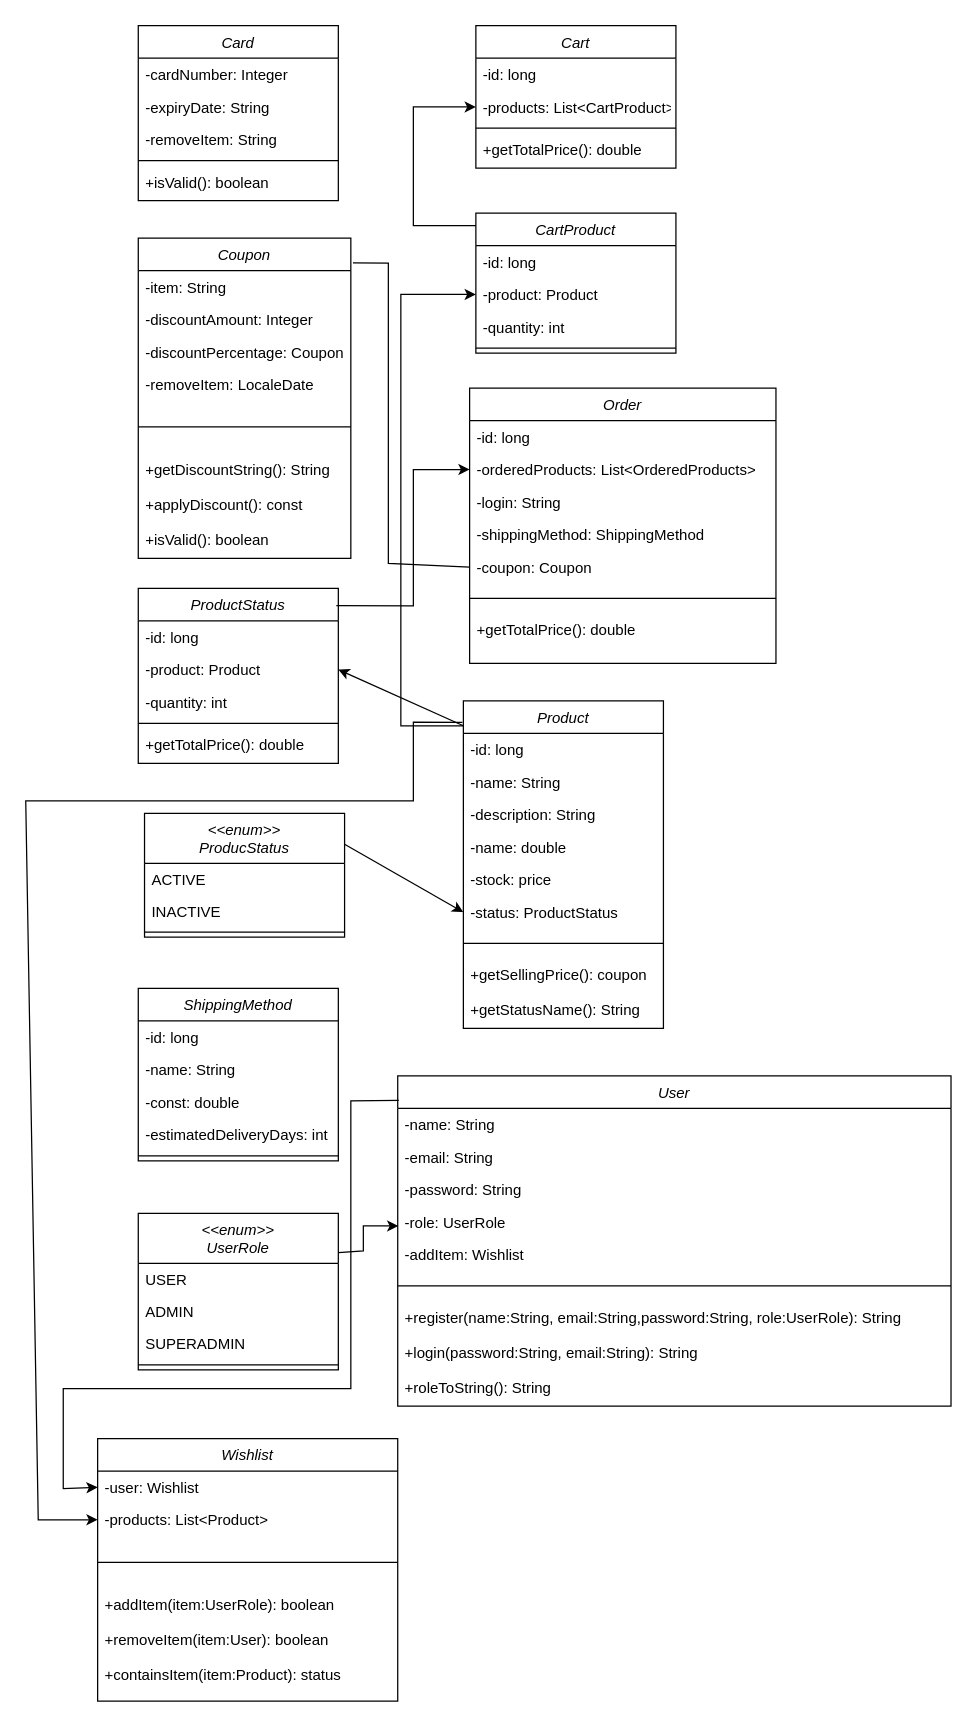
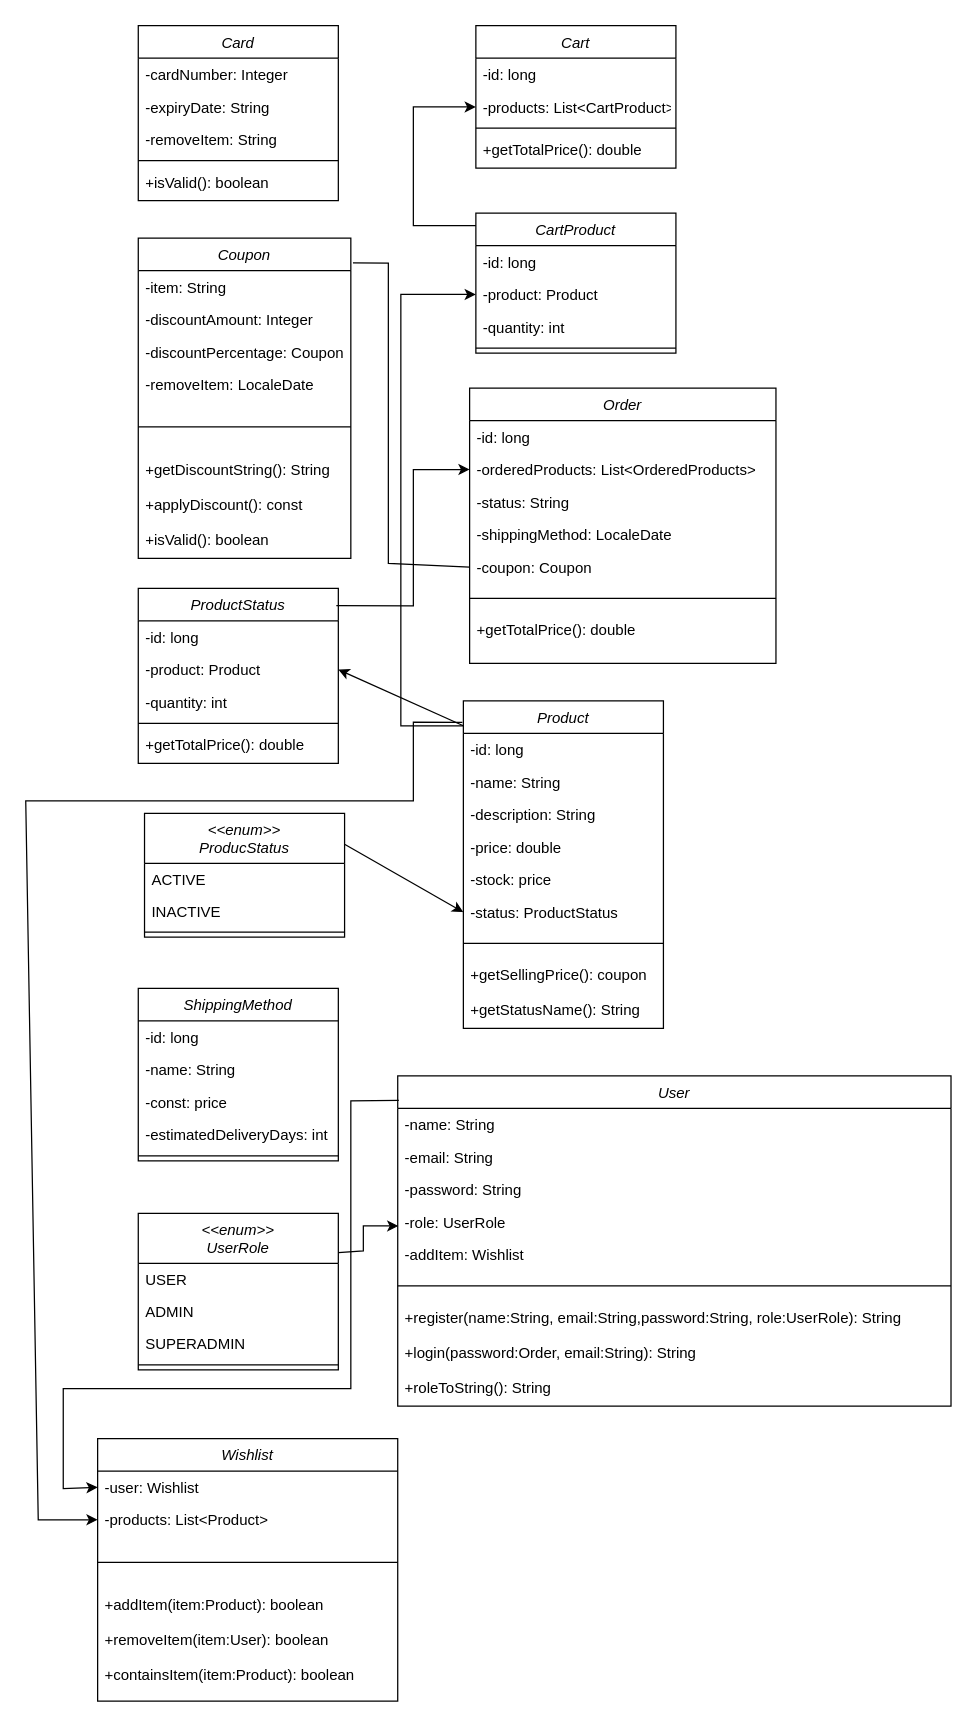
(525, 503) -> (533, 503)
(595, 535) -> (580, 535)
(519, 848) -> (521, 848)
(198, 1103) -> (194, 1103)
(568, 1353) -> (566, 1353)
(227, 1605) -> (225, 1605)
(242, 1675) -> (244, 1675)
